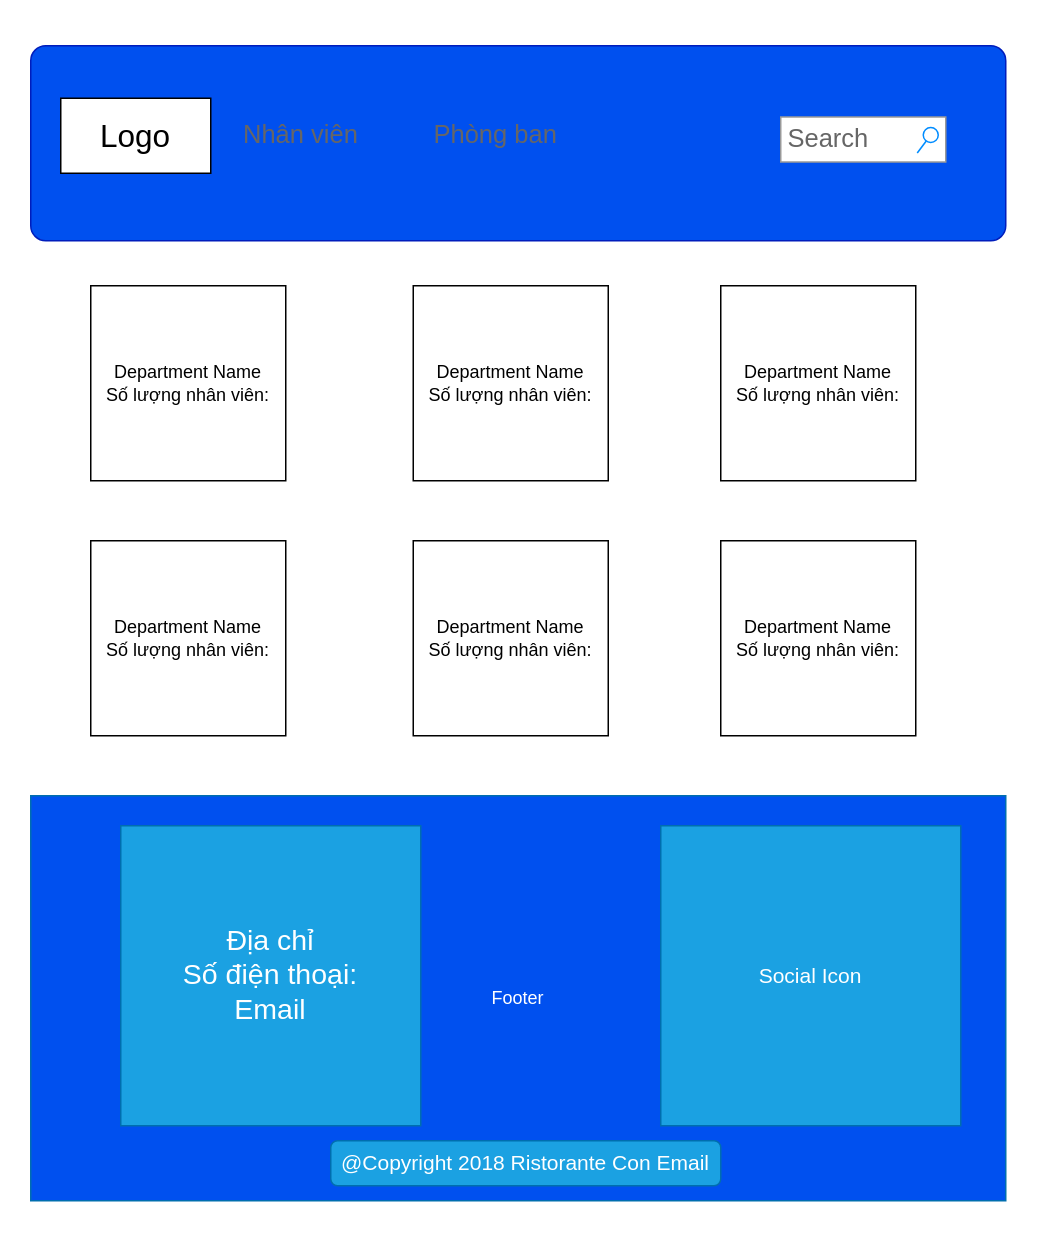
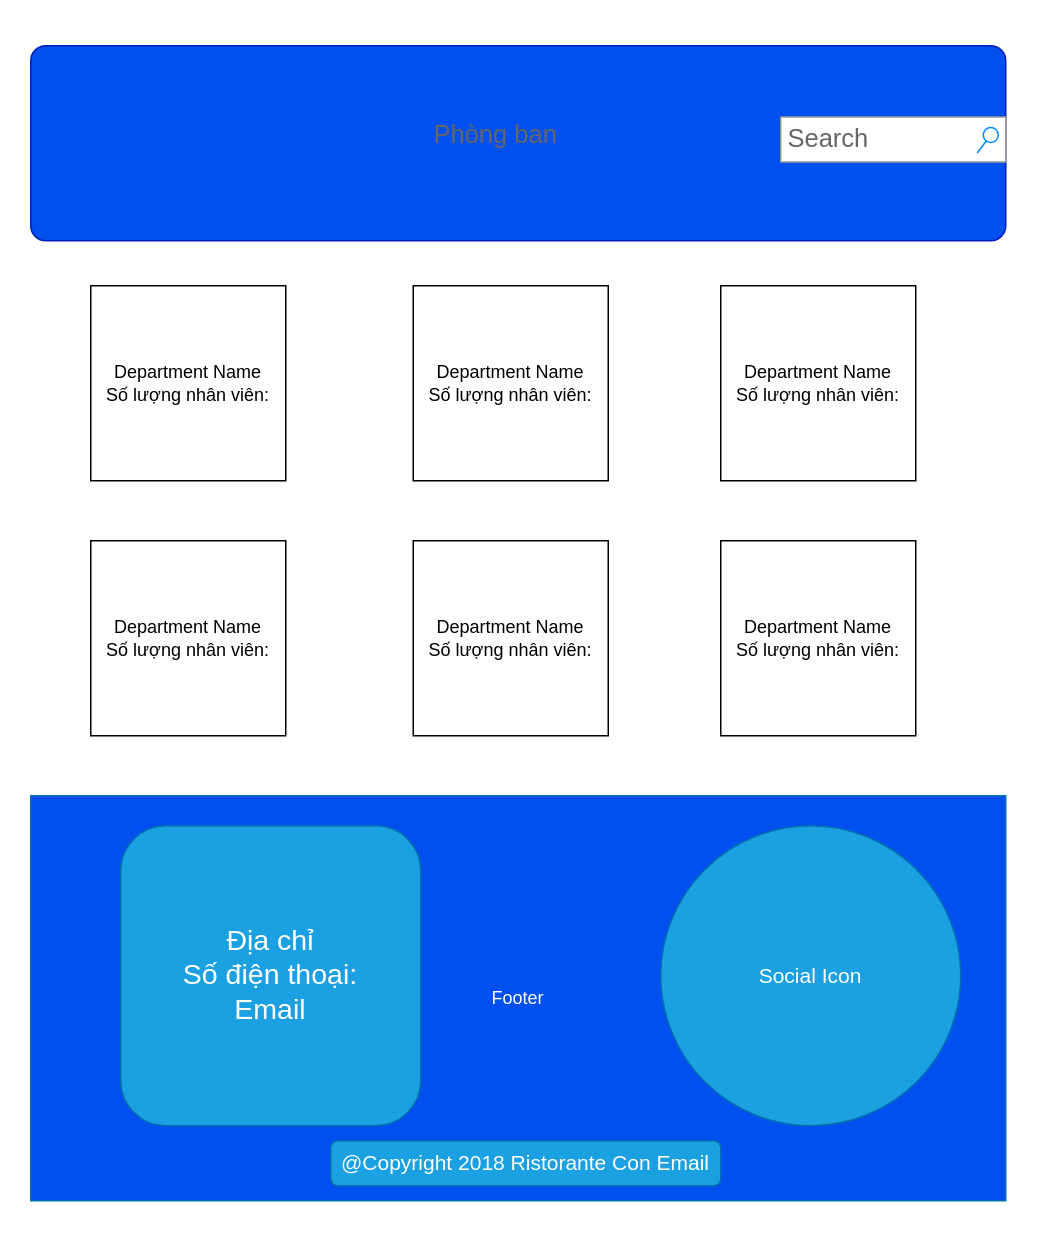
(136, 136) -> none
(301, 136) -> none
(863, 140) -> (893, 140)
(271, 976) -> (271, 976)
(811, 976) -> (811, 976)
